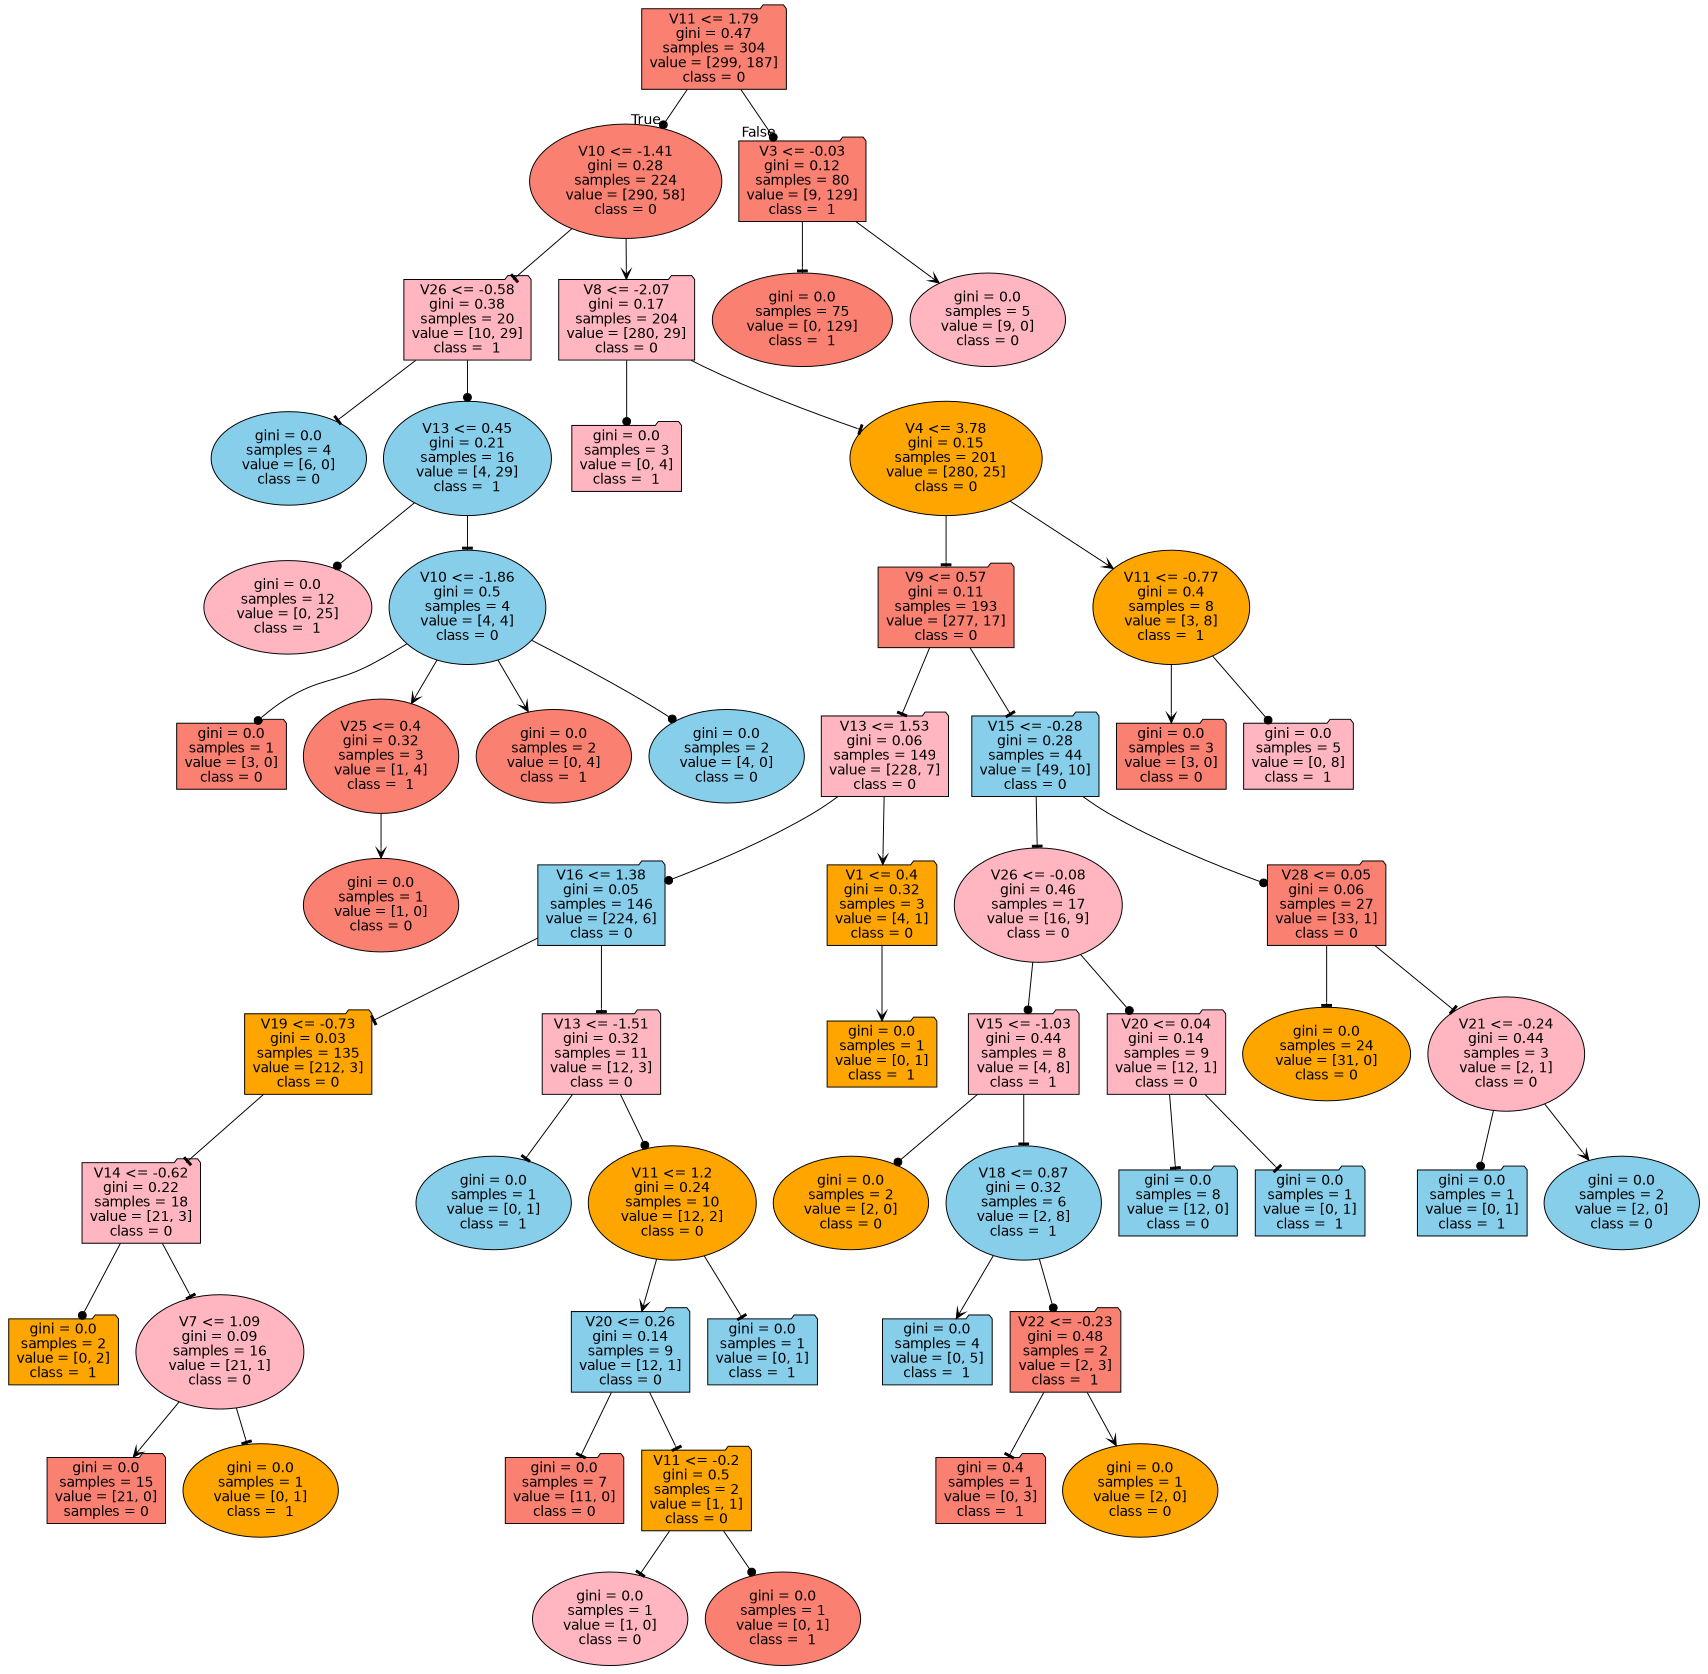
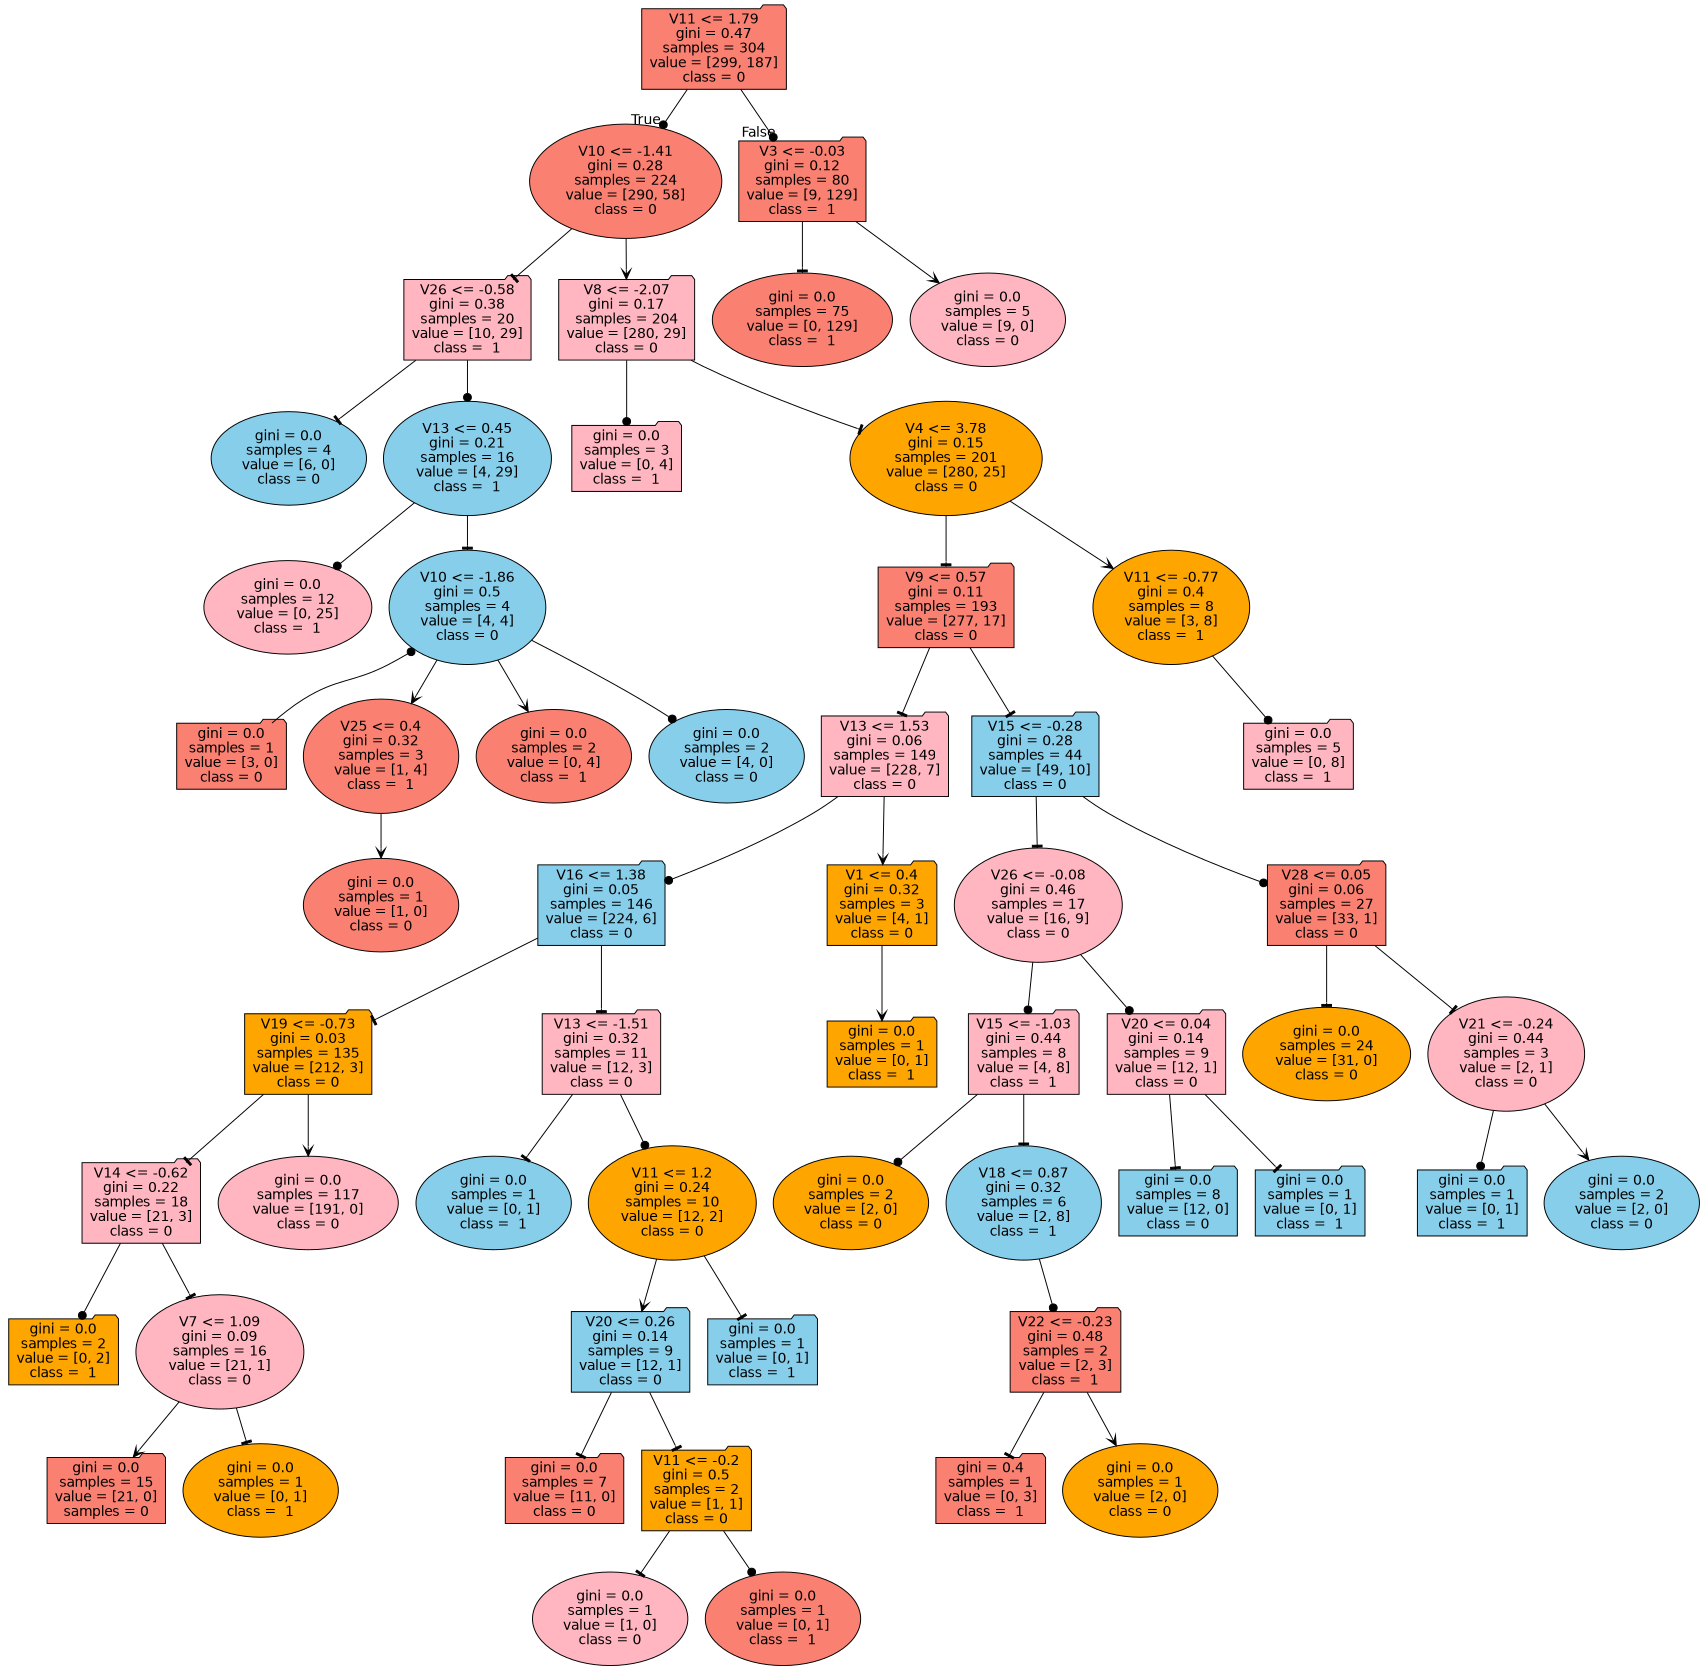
(333, 679) -> (337, 683)
(1171, 756) -> none
none -> (308, 1203)
(937, 1352) -> none
